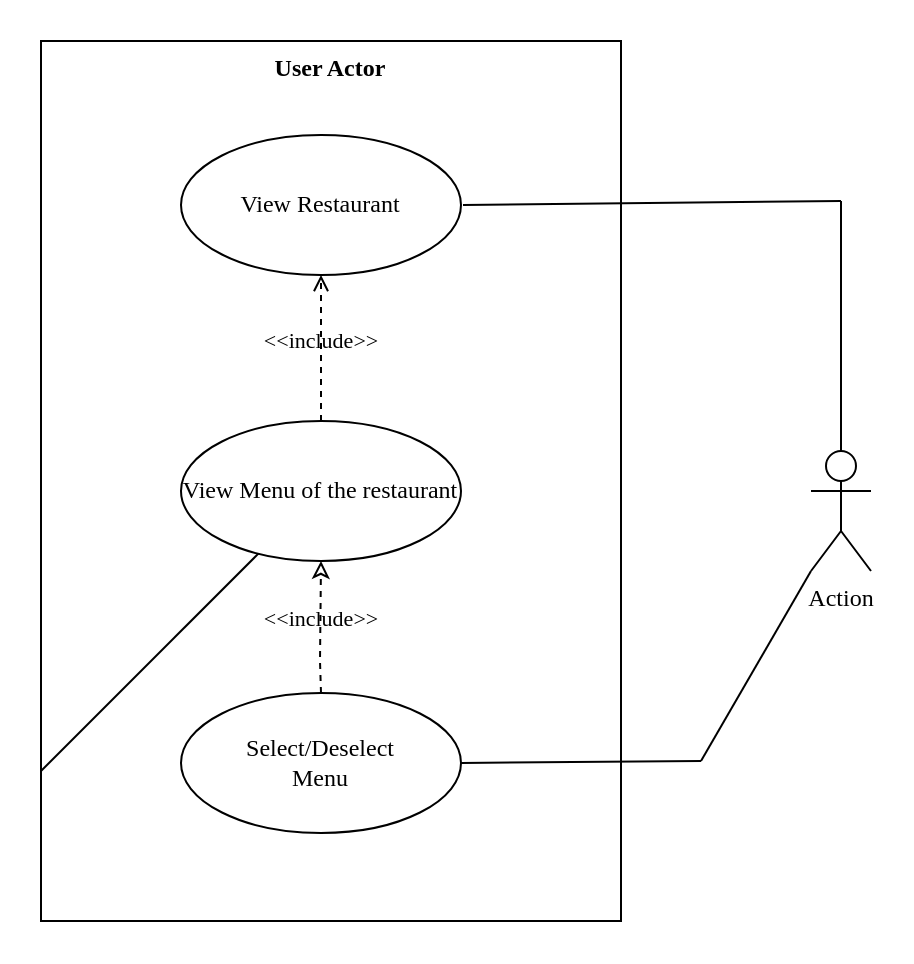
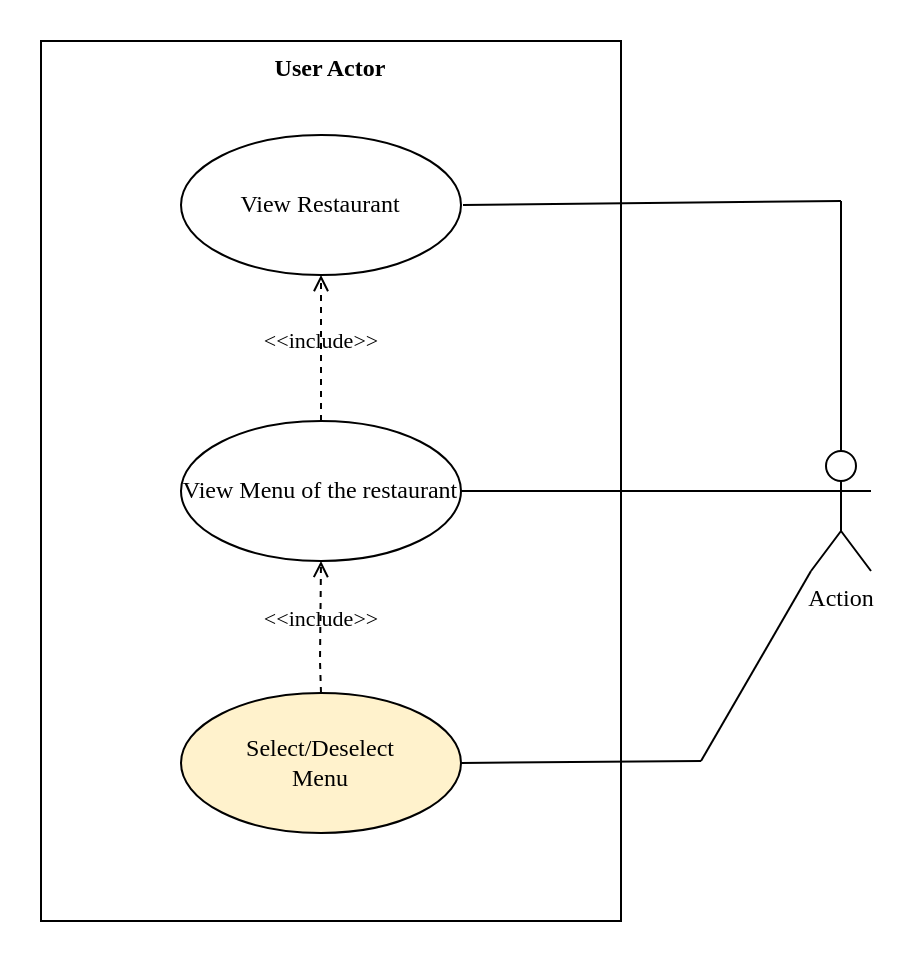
(321, 576) -> (321, 572)
(150, 662) -> (635, 491)
(321, 763) -> (321, 763)
